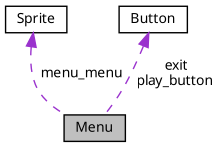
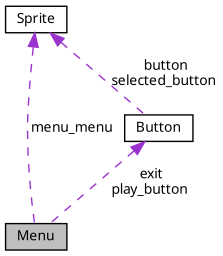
none -> (103, 78)
